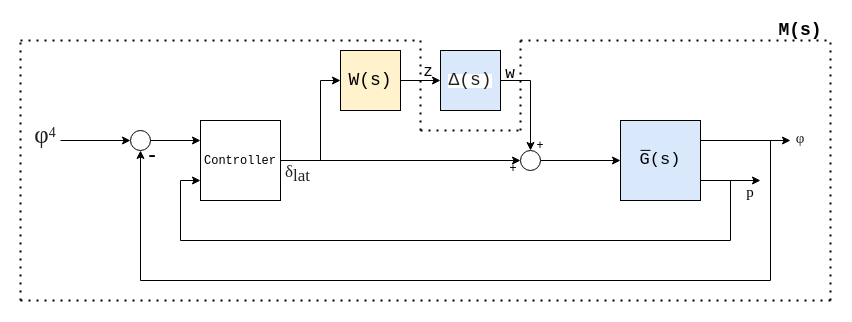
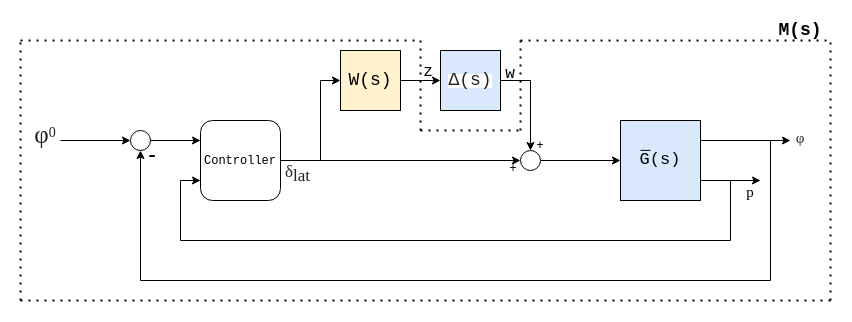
(46, 135) -> (46, 135)
(241, 161) -> (241, 161)
